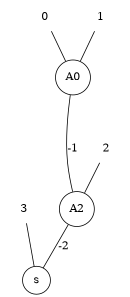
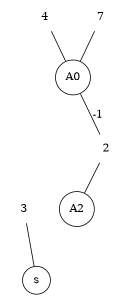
(45, 17) -> (45, 17)
(101, 17) -> (101, 17)
(67, 144) -> (90, 114)
(56, 246) -> none
